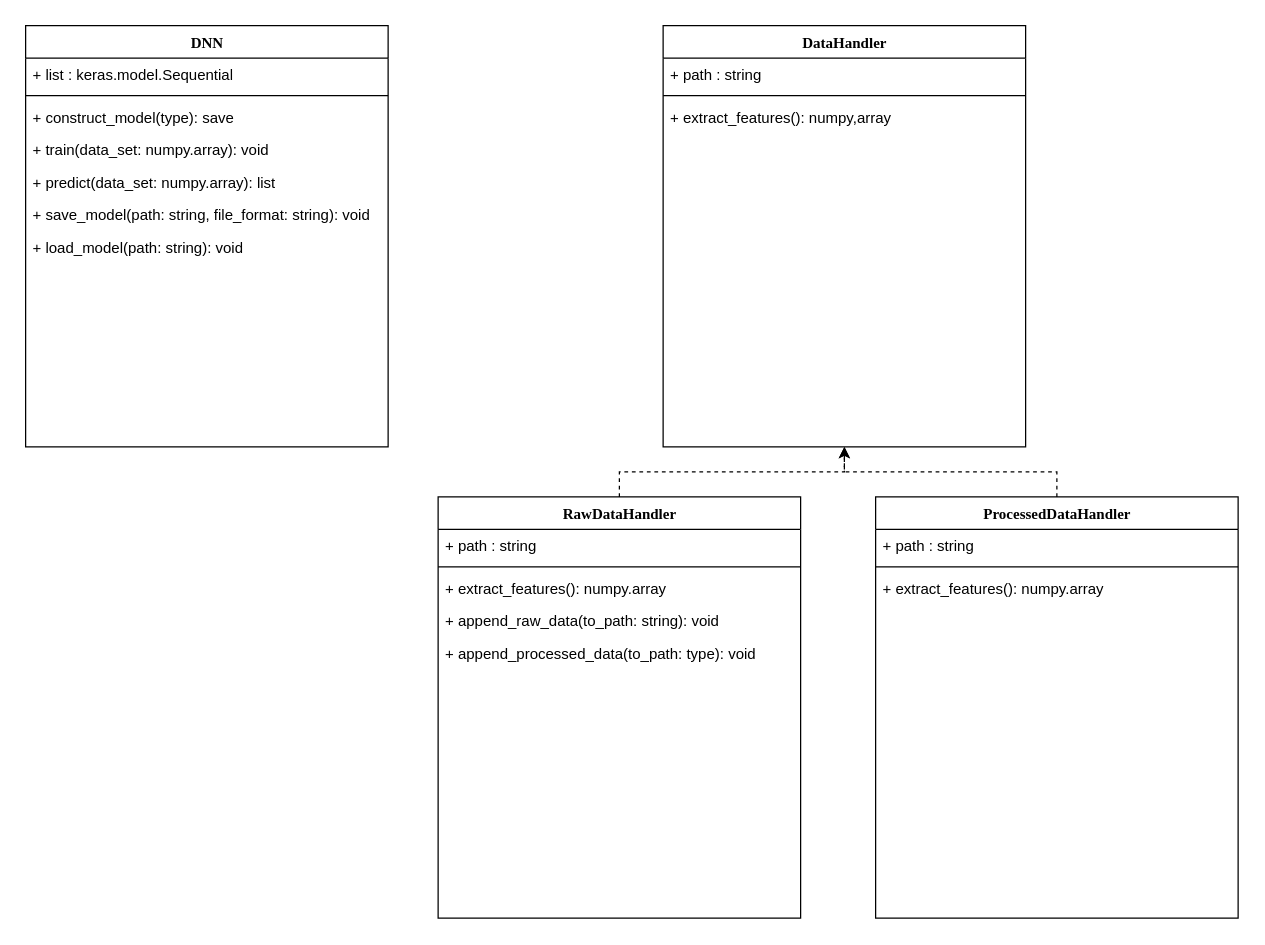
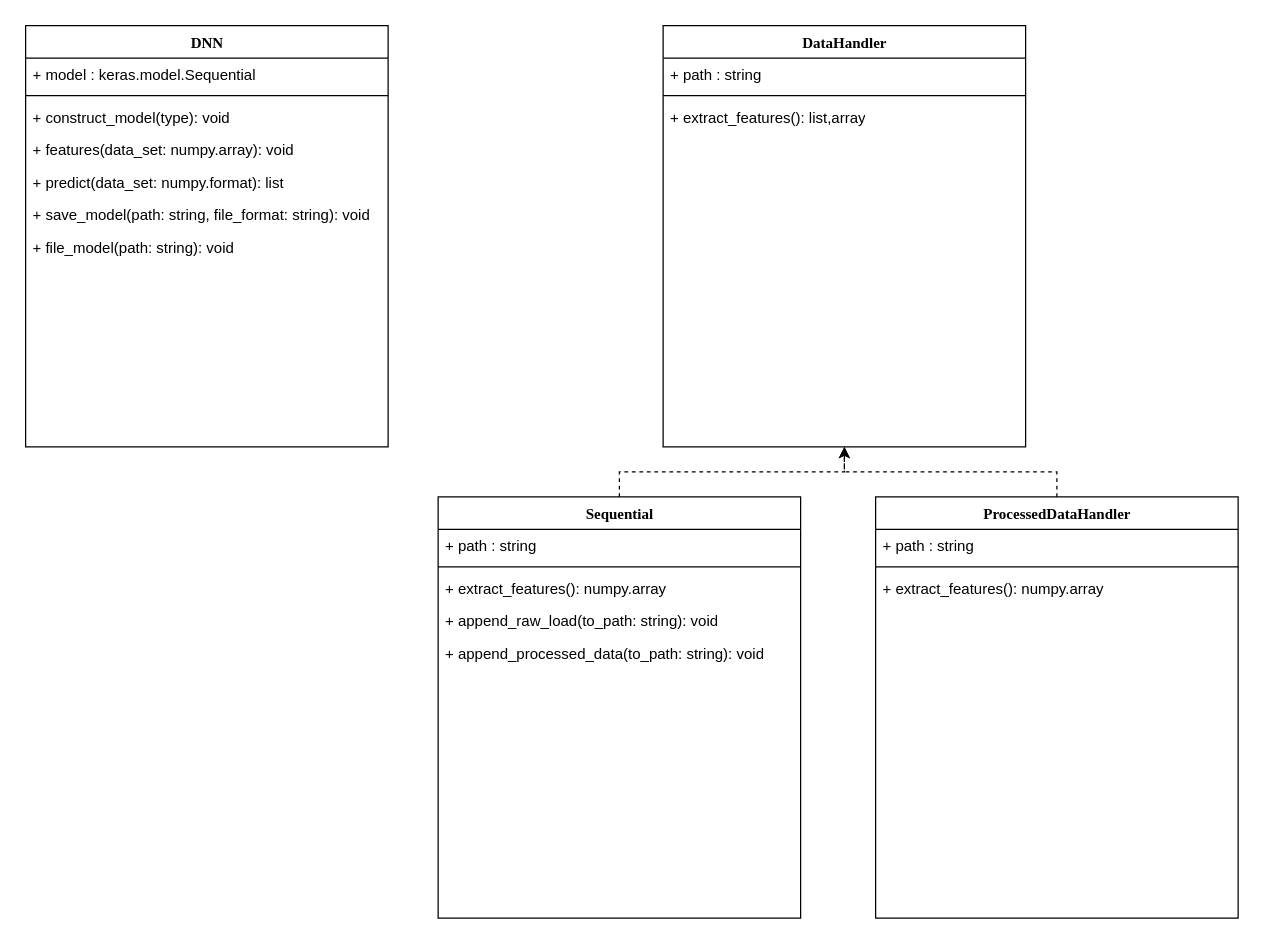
(142, 76) -> (148, 76)
(147, 118) -> (145, 118)
(801, 118) -> (793, 118)
(169, 151) -> (183, 151)
(175, 183) -> (179, 183)
(150, 248) -> (148, 248)
(620, 515) -> (620, 515)
(600, 622) -> (598, 622)
(619, 655) -> (621, 664)
